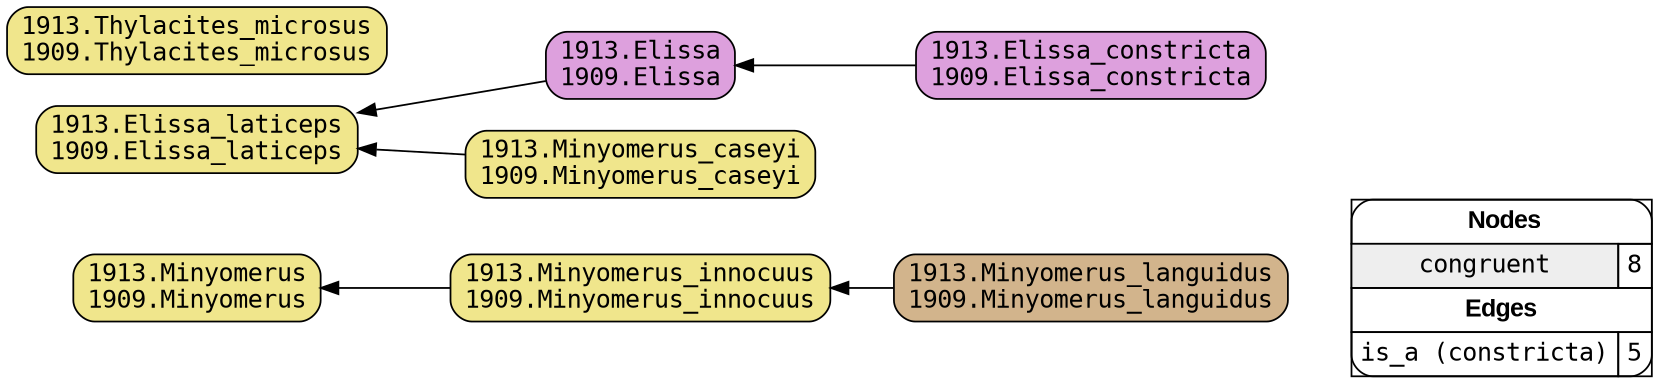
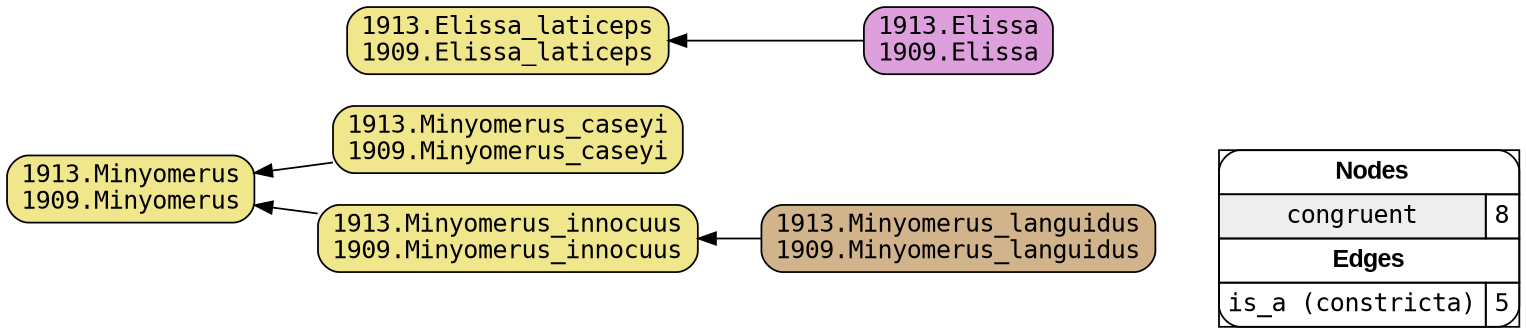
(197, 41) -> none
(1091, 65) -> none
(421, 152) -> (303, 167)
